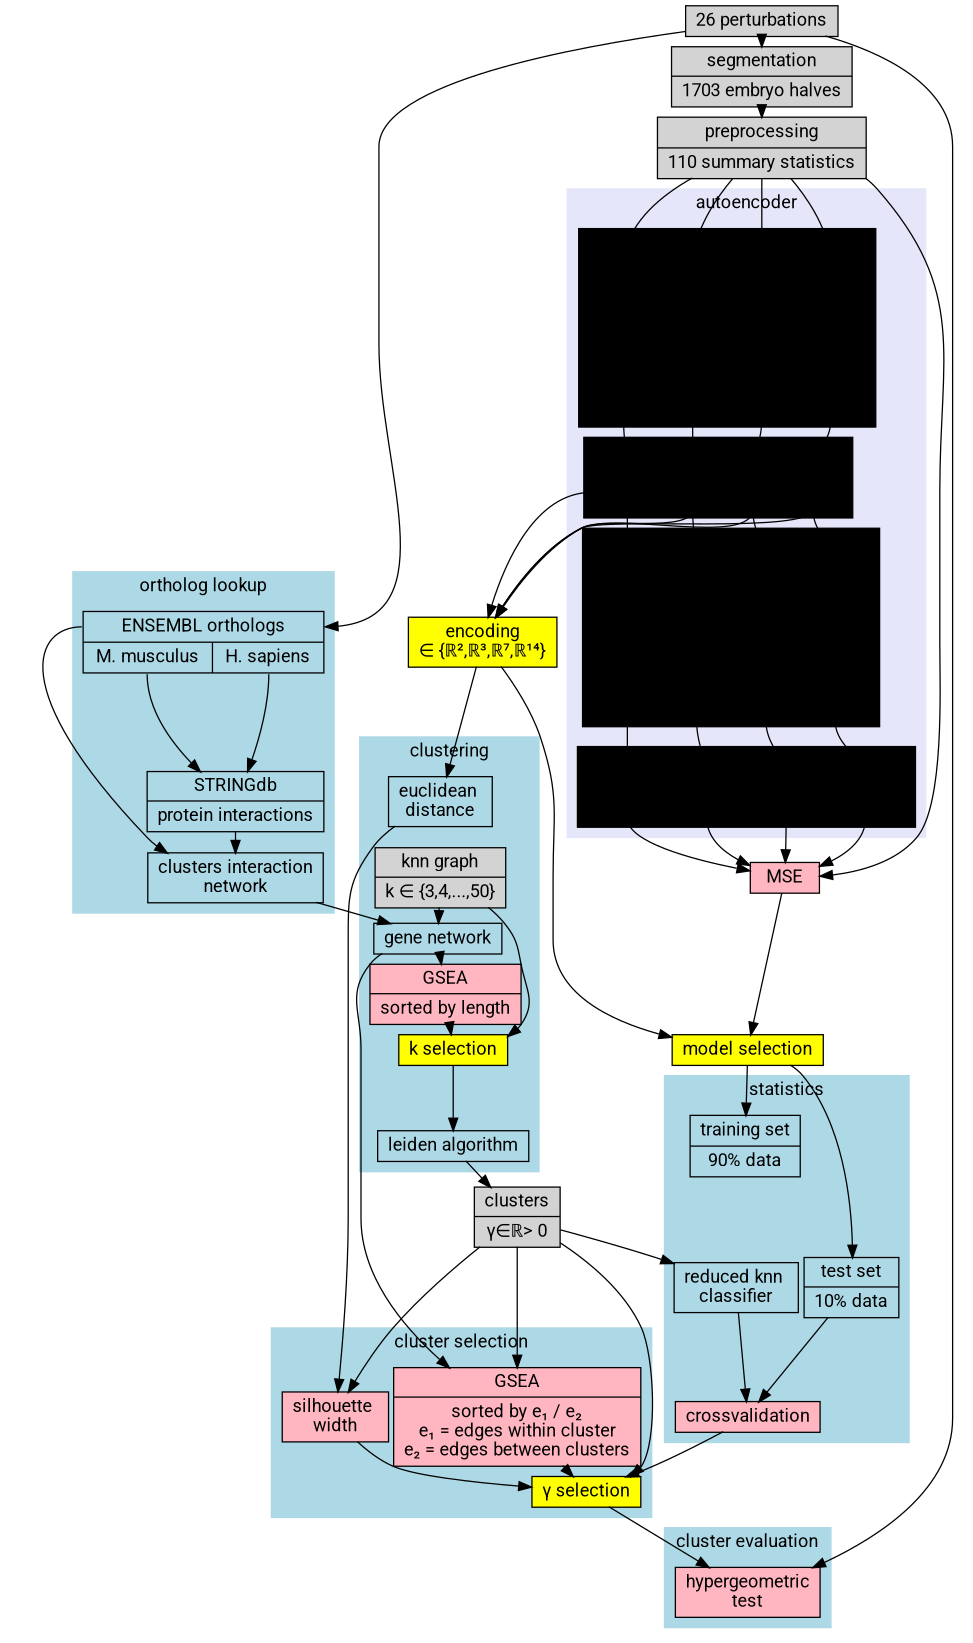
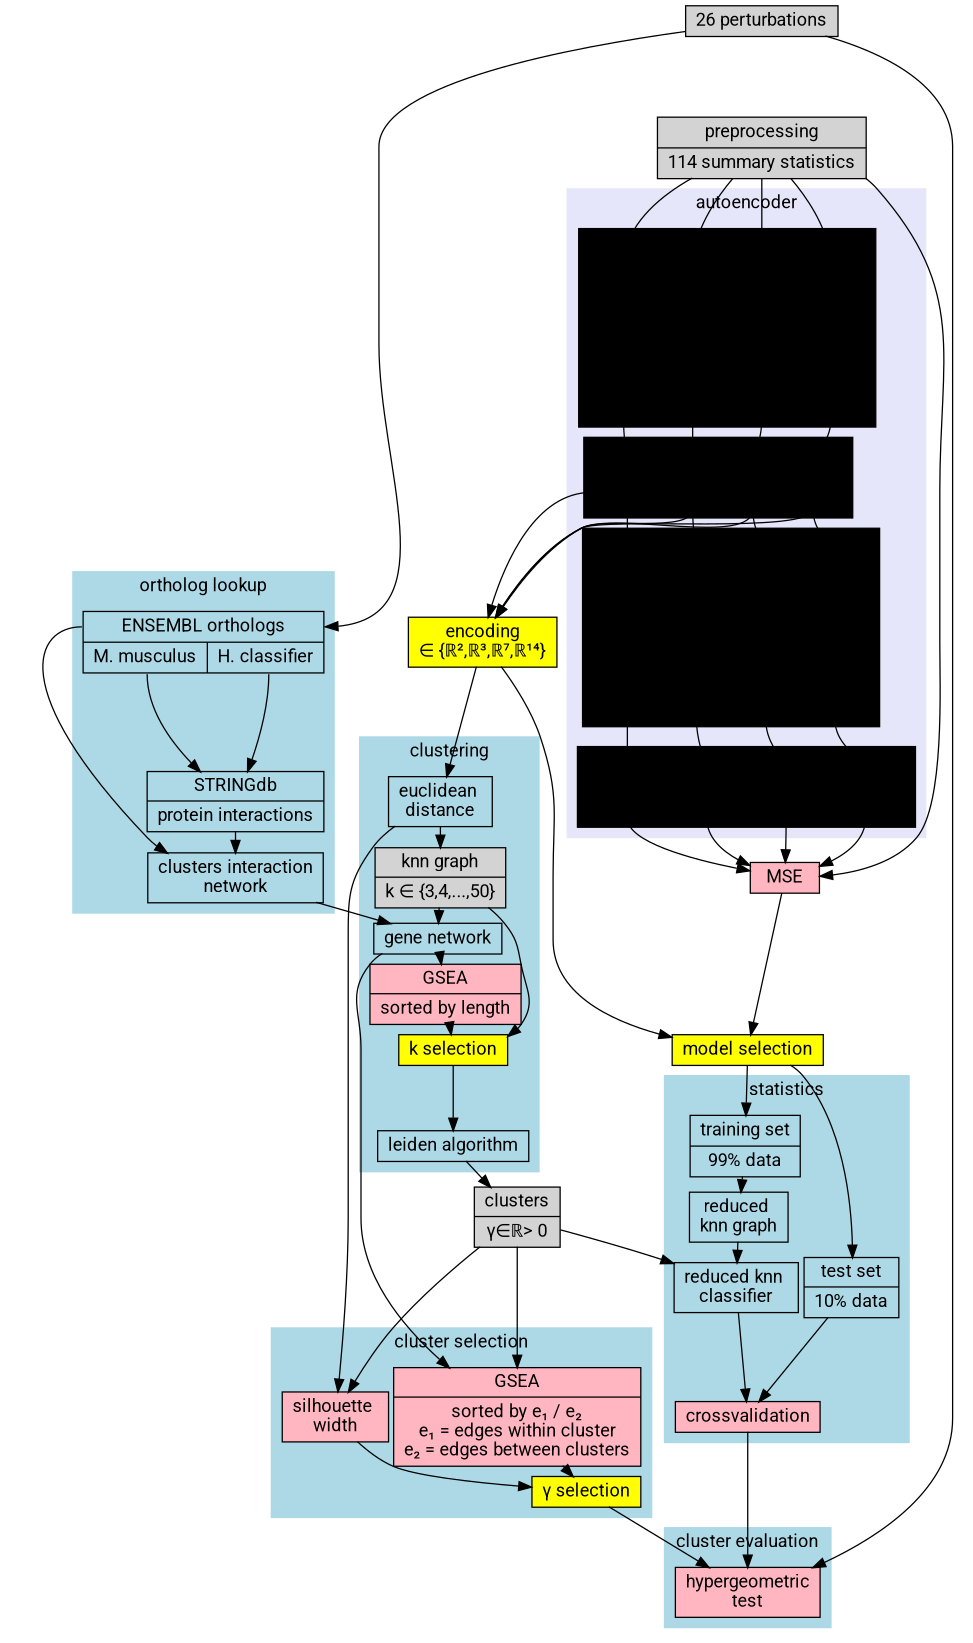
(762, 77) -> none
(762, 163) -> (762, 163)
(268, 657) -> (266, 657)
none -> (440, 831)
(745, 1161) -> (745, 1161)
none -> (739, 1217)
(635, 1315) -> none
(681, 1453) -> (748, 1493)
